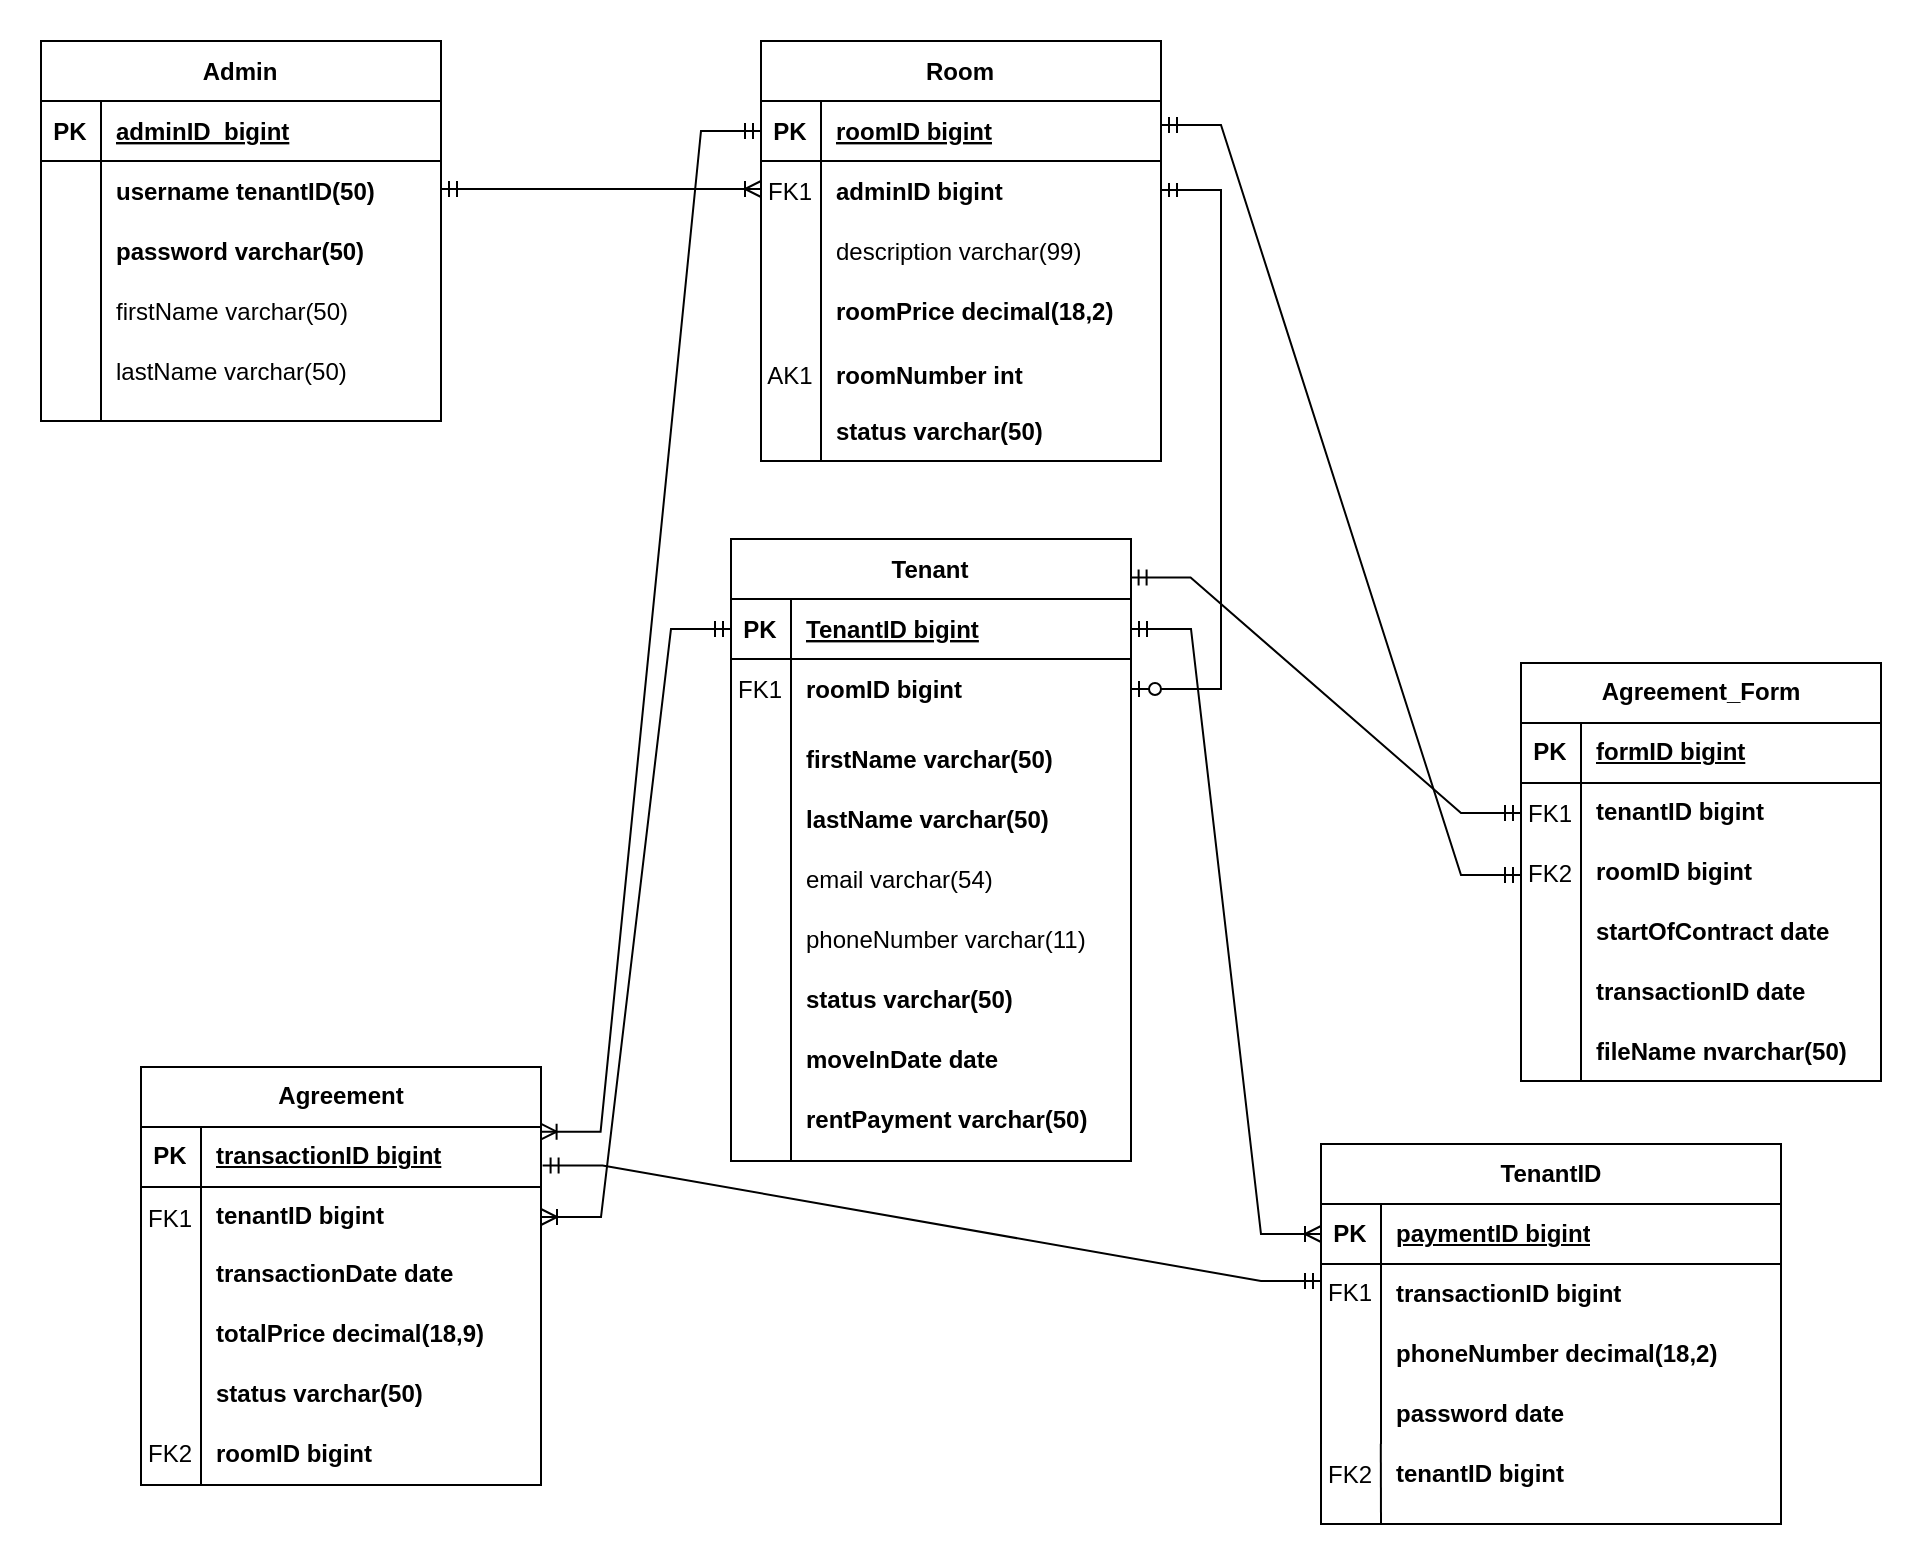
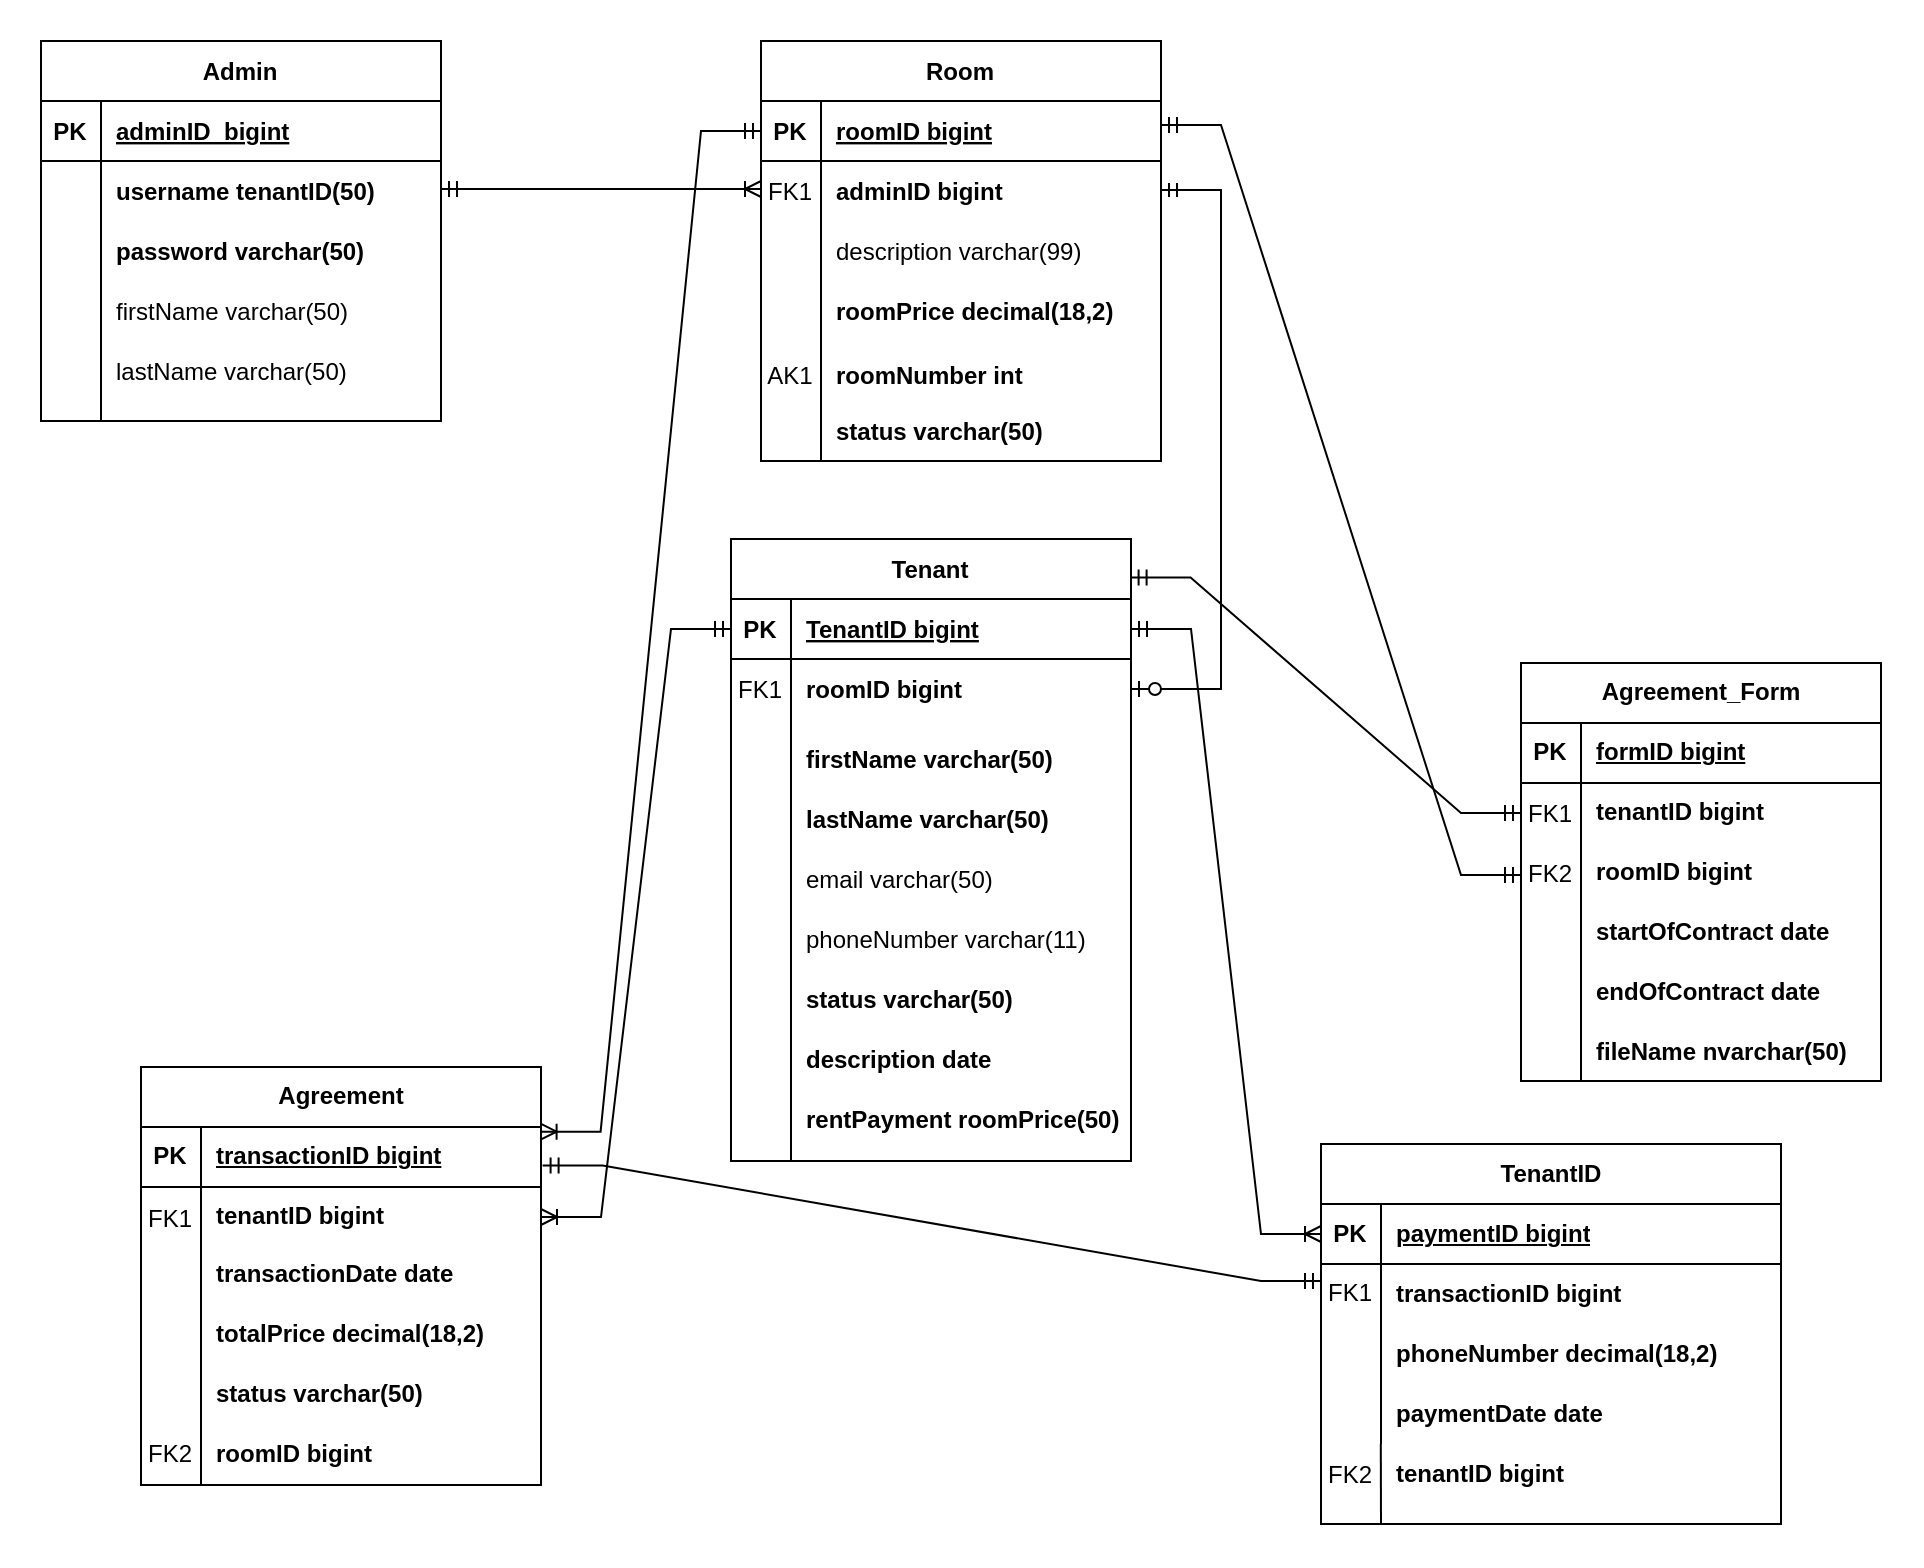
(911, 880) -> (911, 880)
(1712, 993) -> (1715, 993)
(904, 1060) -> (904, 1060)
(957, 1120) -> (968, 1120)
(360, 1335) -> (360, 1335)
(1481, 1415) -> (1501, 1415)
